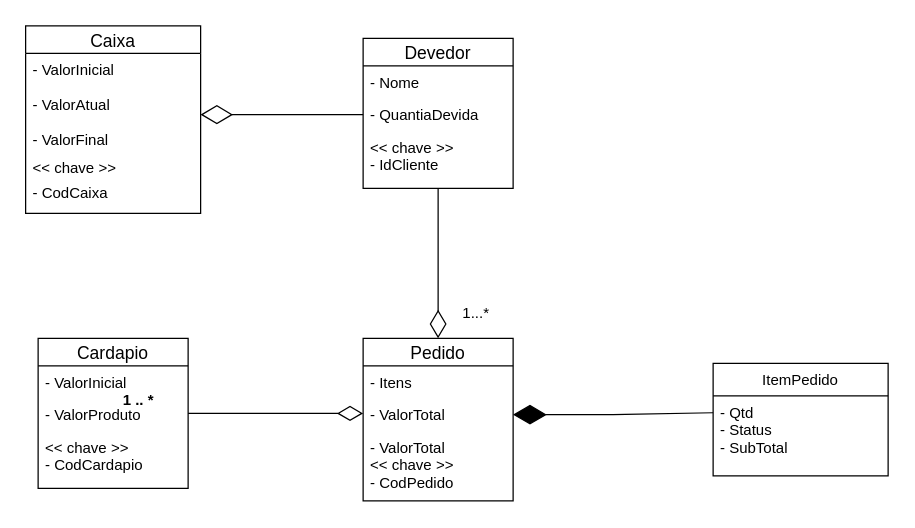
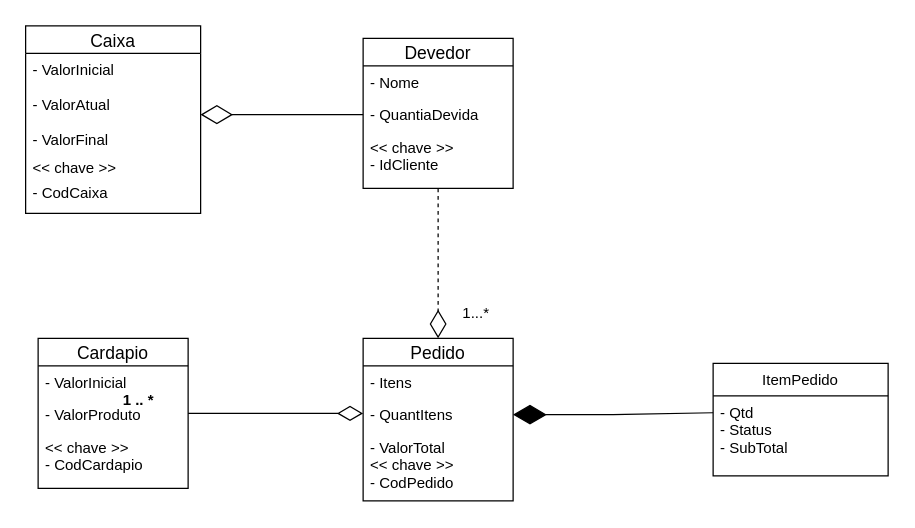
(438, 249) -> (438, 249)
(415, 415) -> (418, 415)
